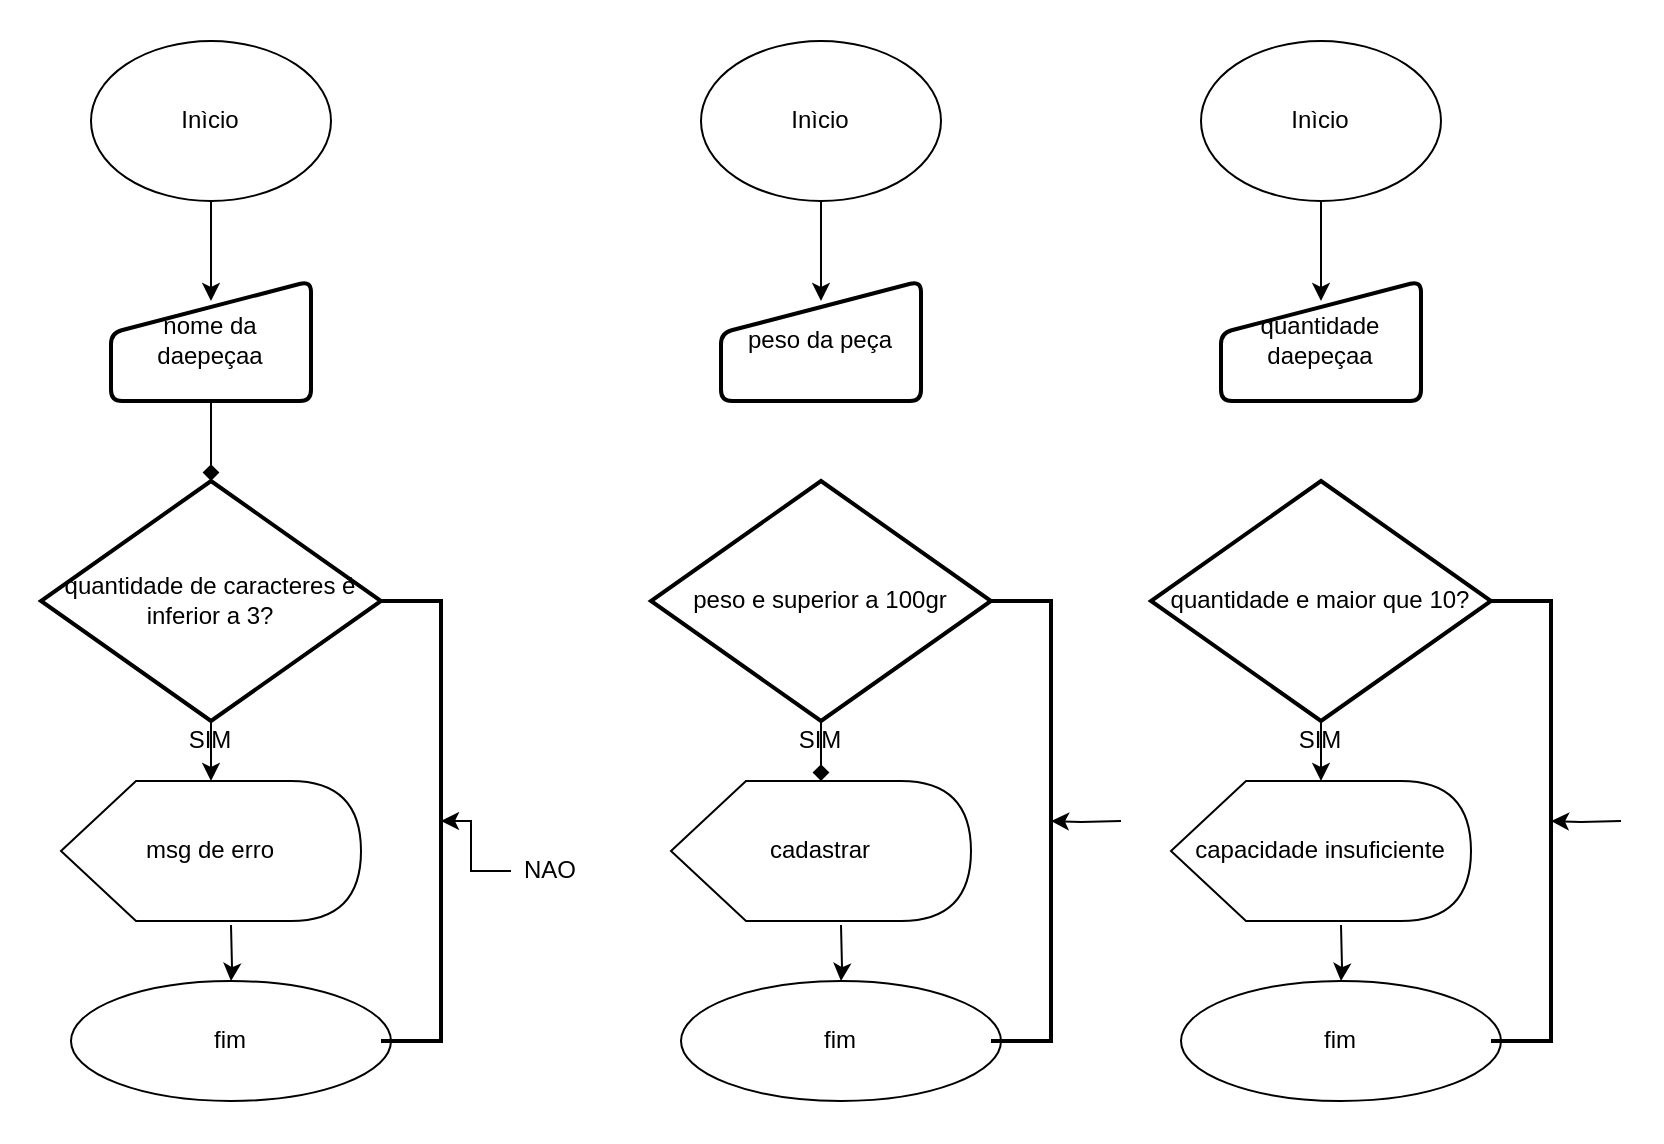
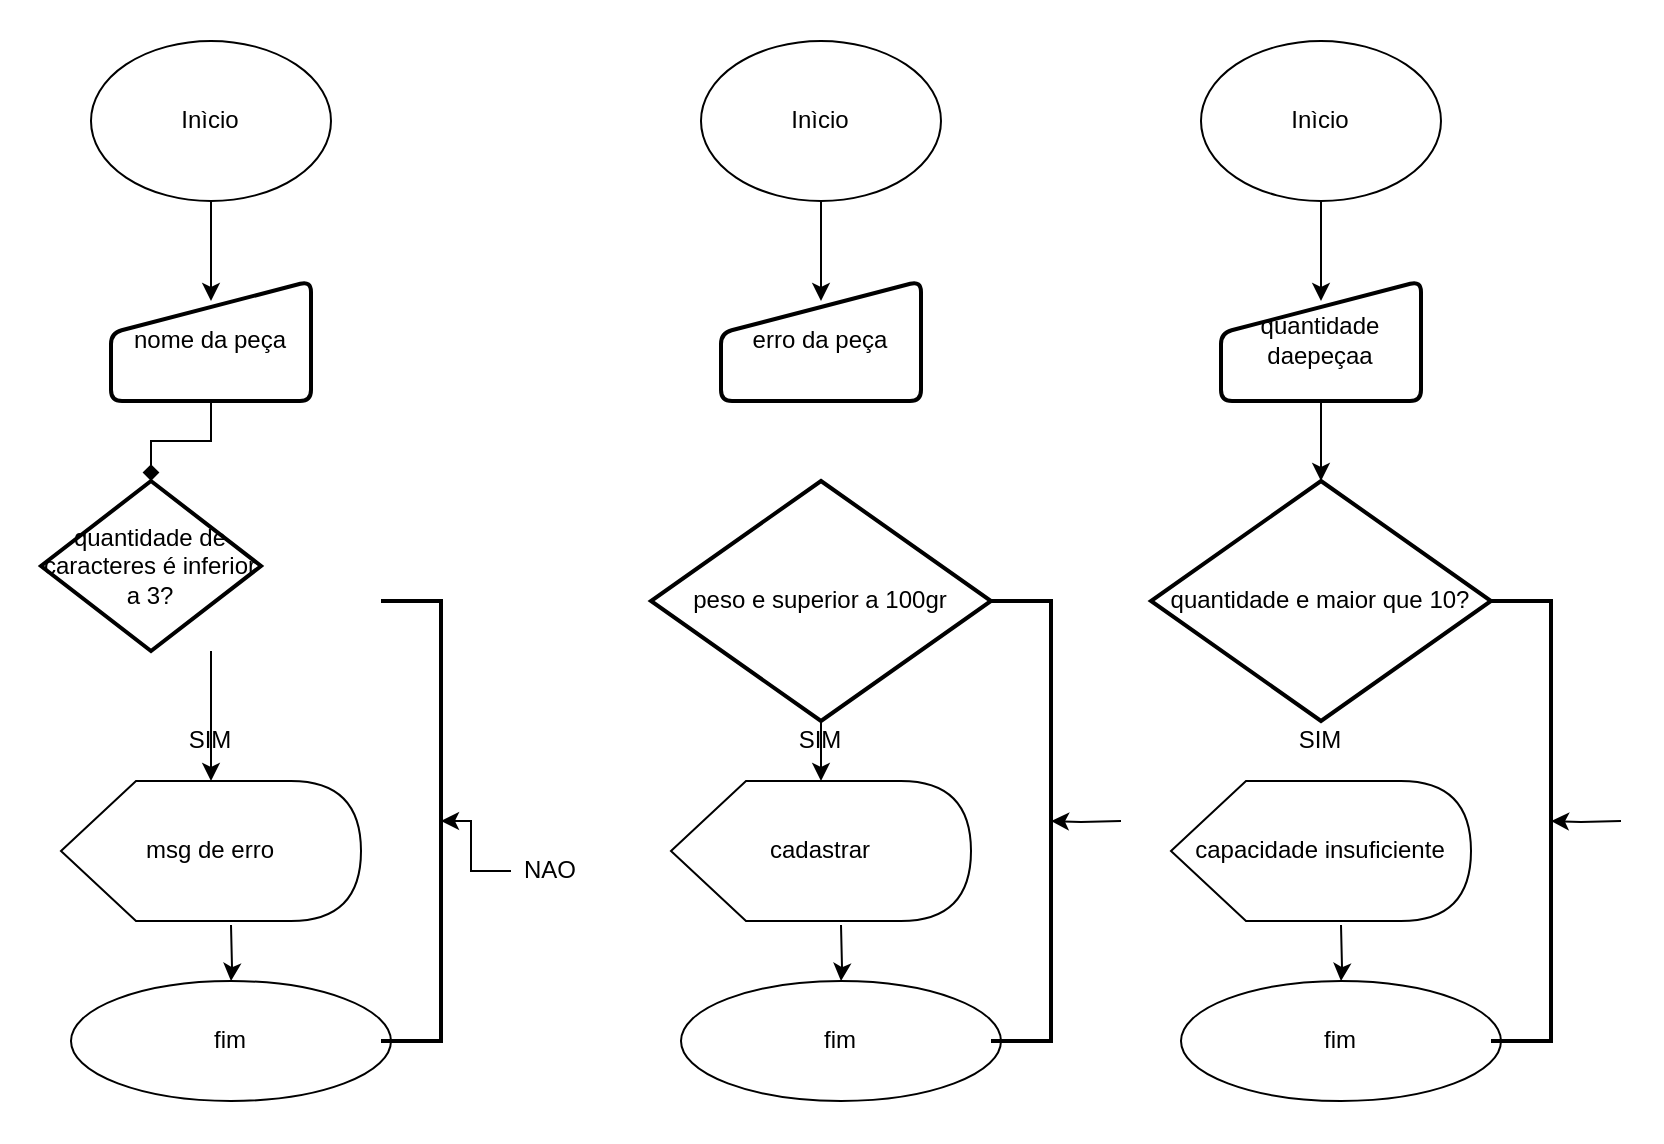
(211, 341) -> (211, 341)
(821, 341) -> (821, 341)
none -> (1321, 434)
(211, 601) -> (151, 566)
(1321, 744) -> none
(821, 765) -> (821, 766)
